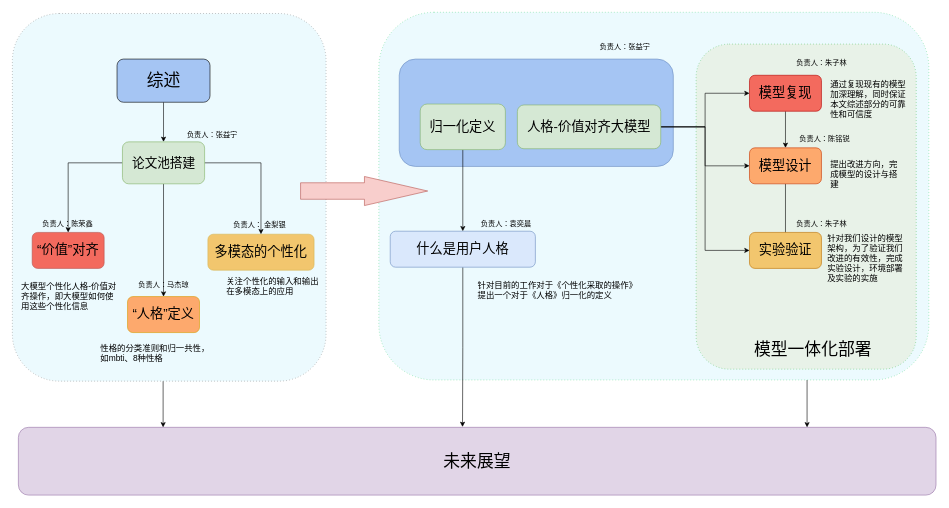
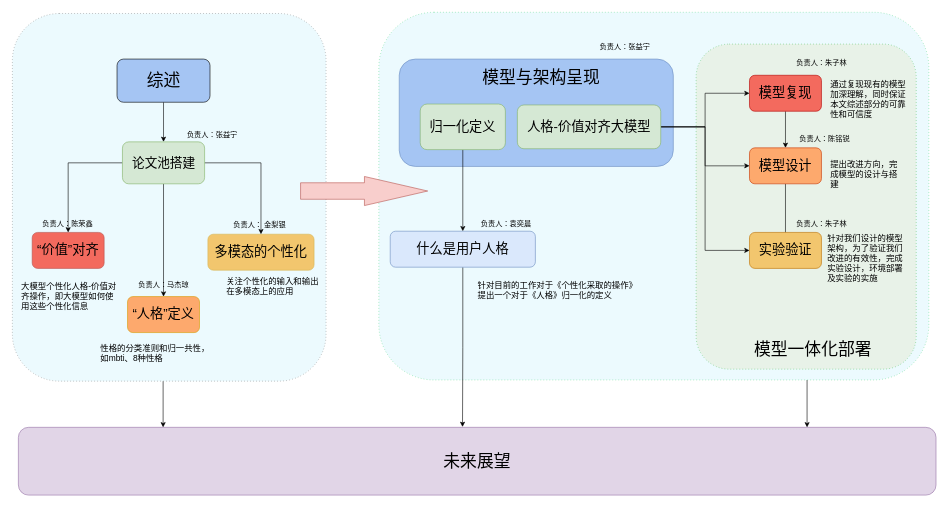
none -> (542, 78)
